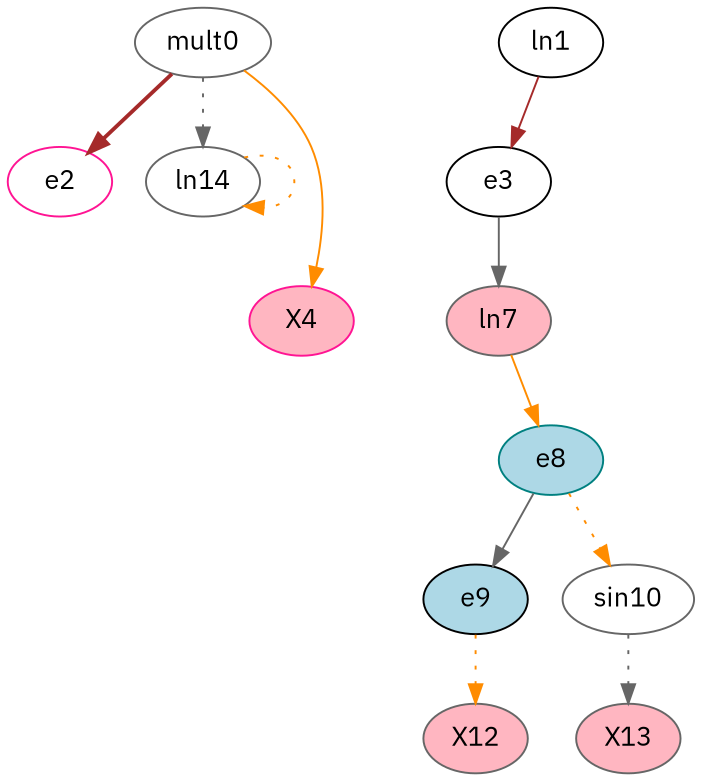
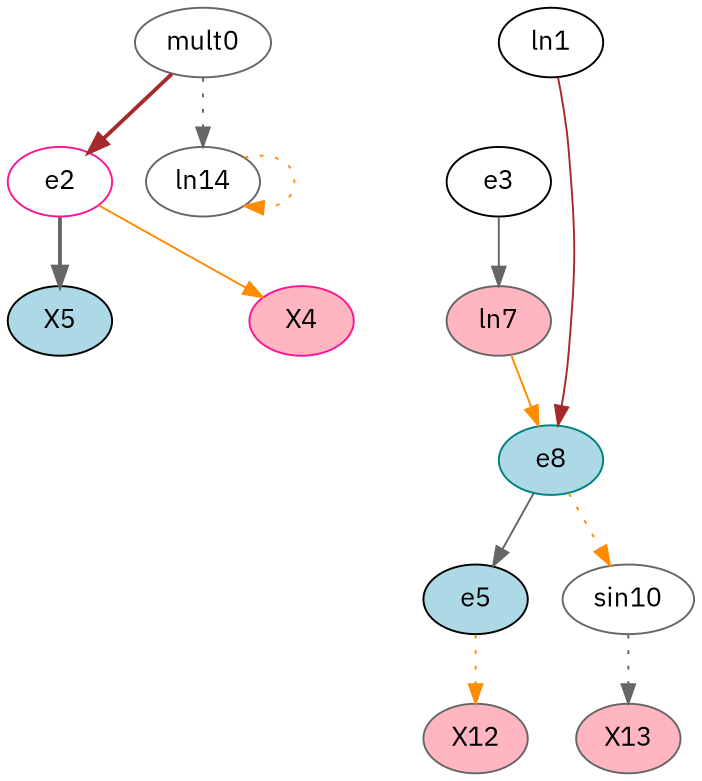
(529, 103) -> (574, 242)
(314, 156) -> (172, 247)
none -> (60, 321)
(476, 599) -> (476, 599)
